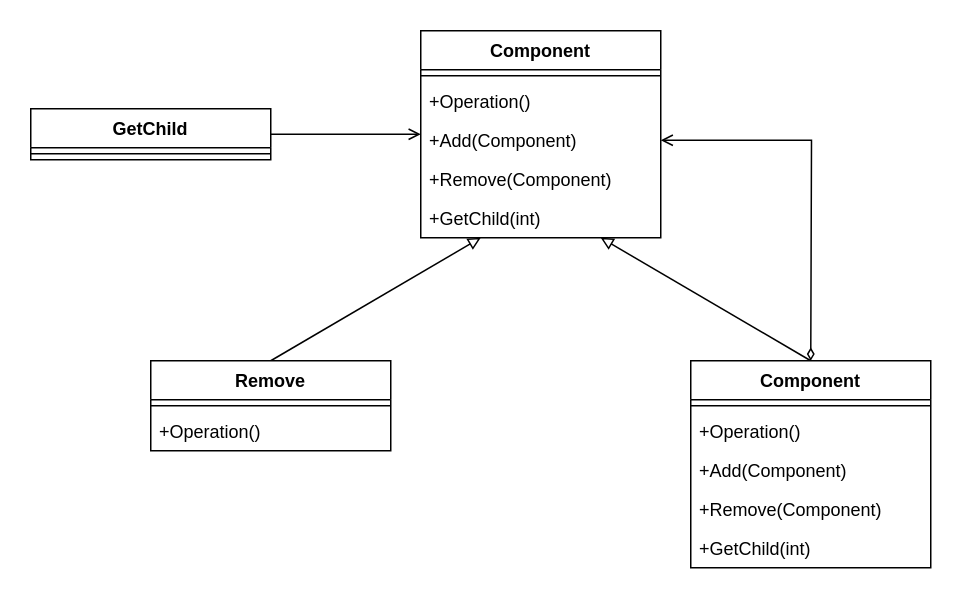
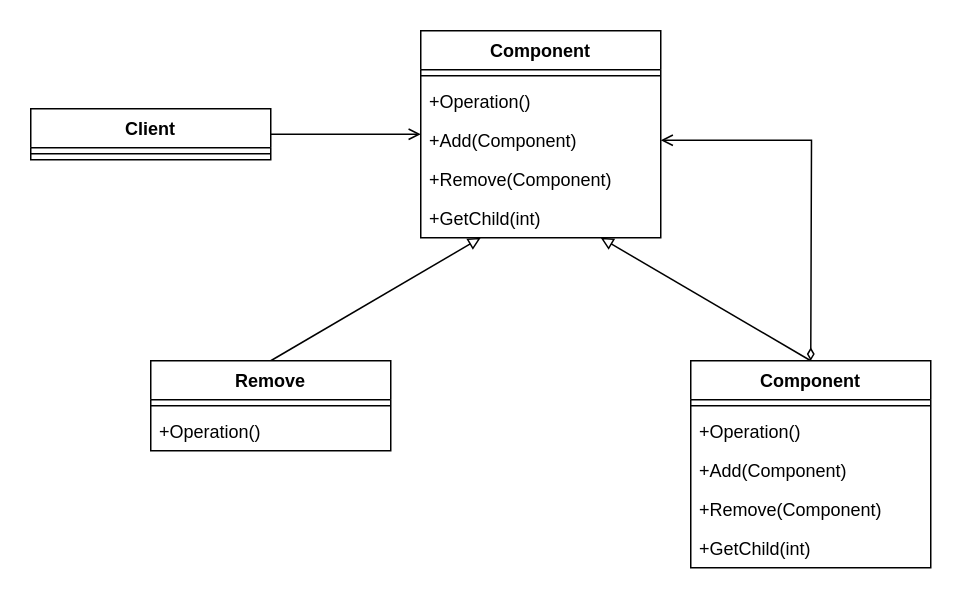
(151, 130) -> (151, 130)
